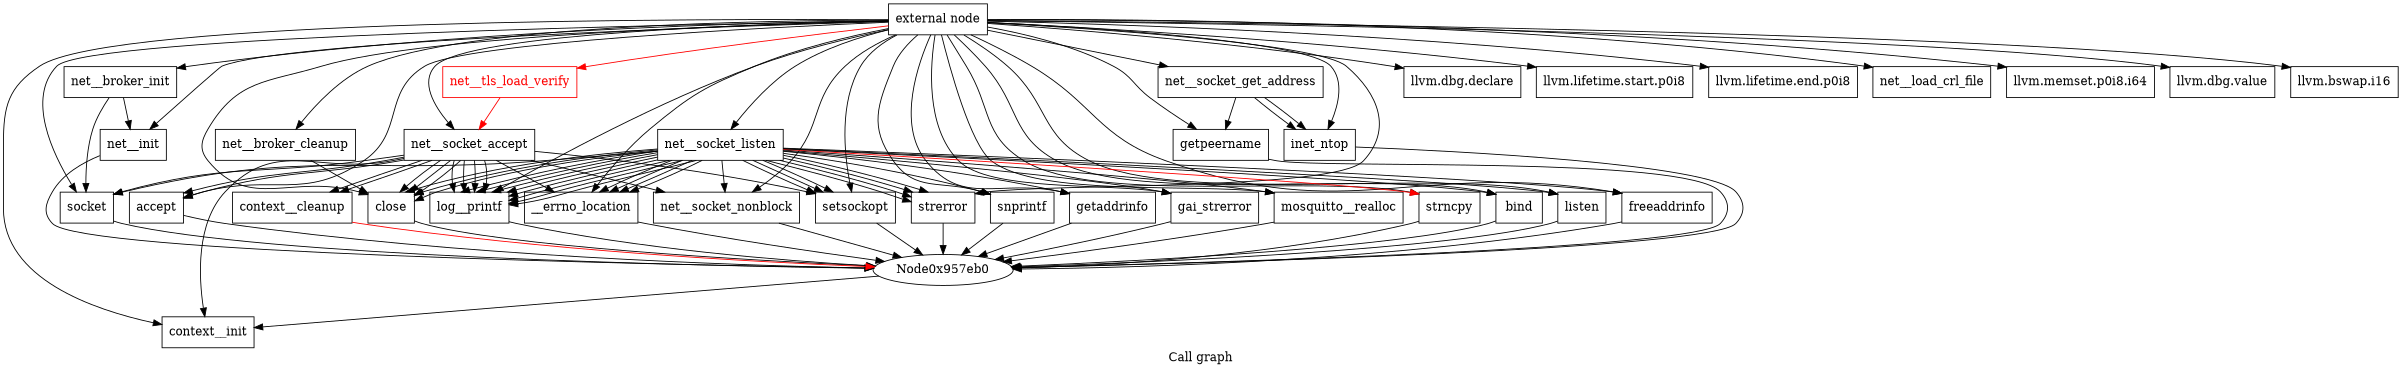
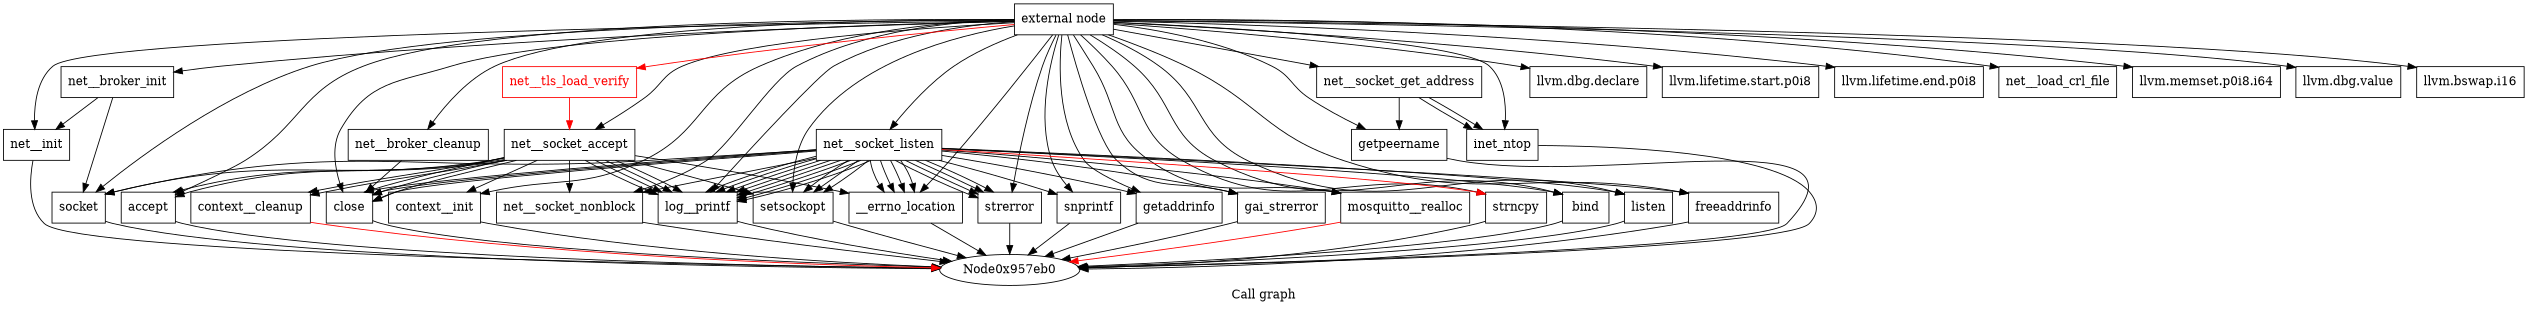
(1143, 243) -> (1210, 243)
(571, 302) -> (706, 252)
